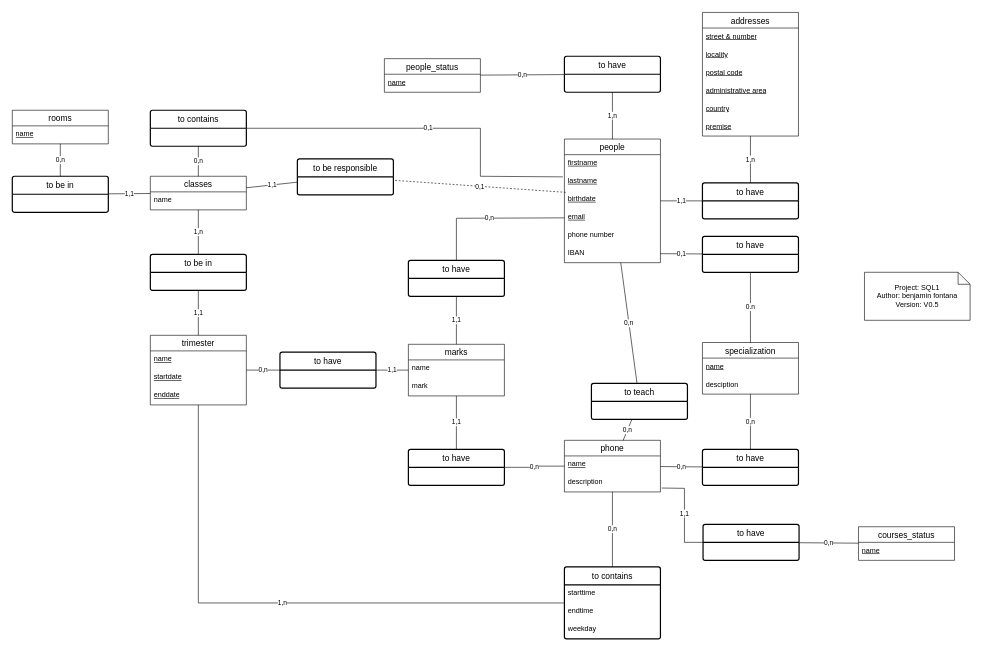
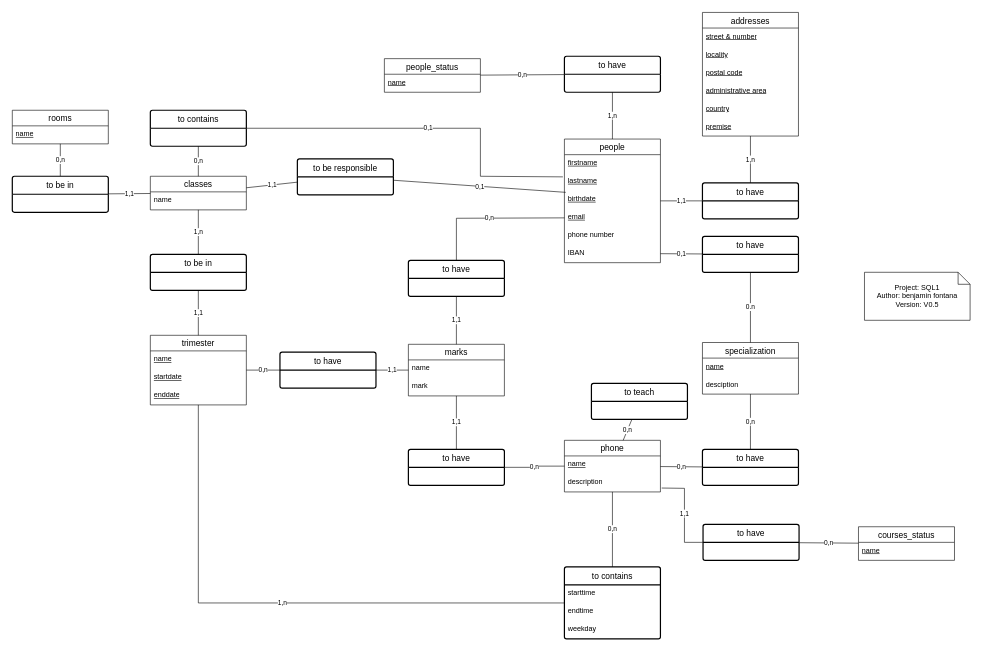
(475, 186) -> (475, 186)
(629, 324) -> none
